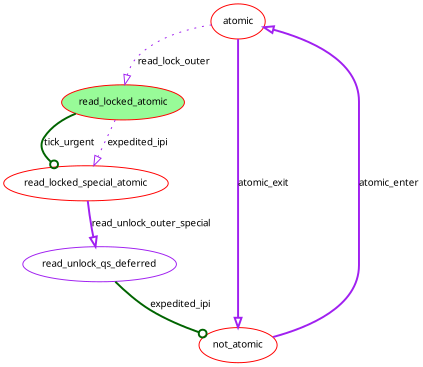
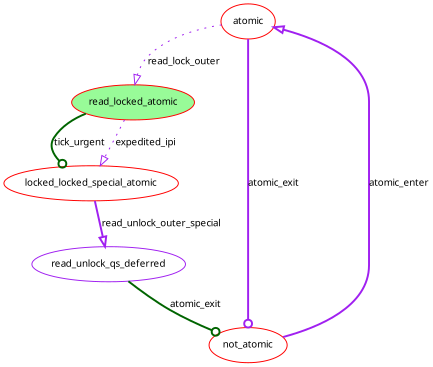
(238, 178) -> (248, 179)
(86, 183) -> (91, 183)
(181, 305) -> (195, 305)
